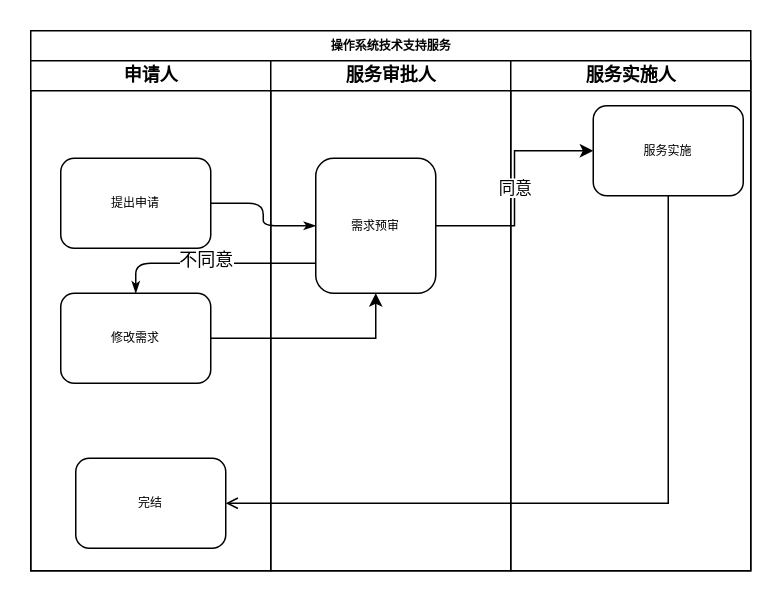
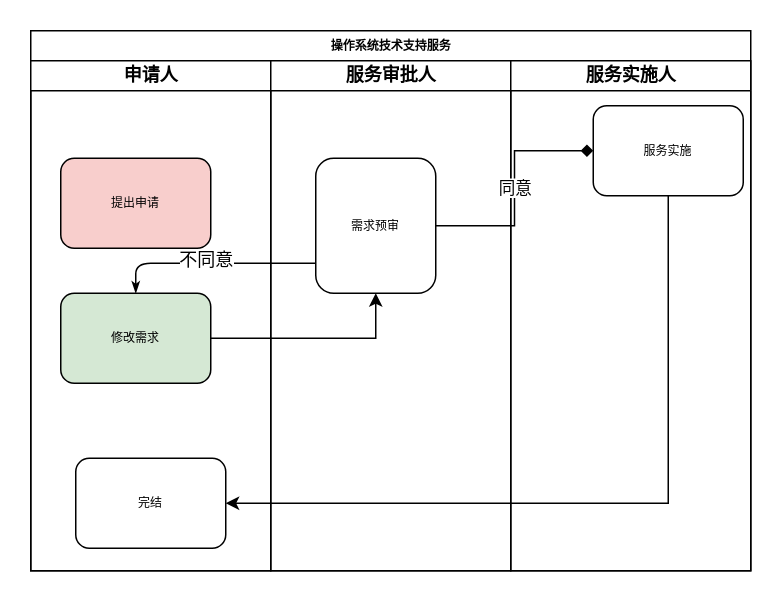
(582, 151) -> (581, 151)
(136, 203) -> (136, 203)
(263, 210) -> none
(136, 338) -> (136, 338)
(234, 503) -> (237, 503)
